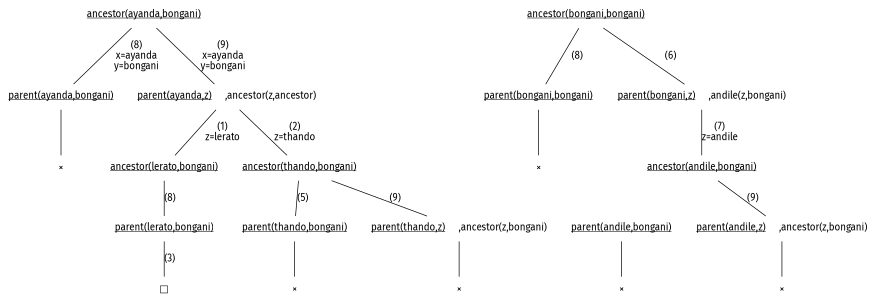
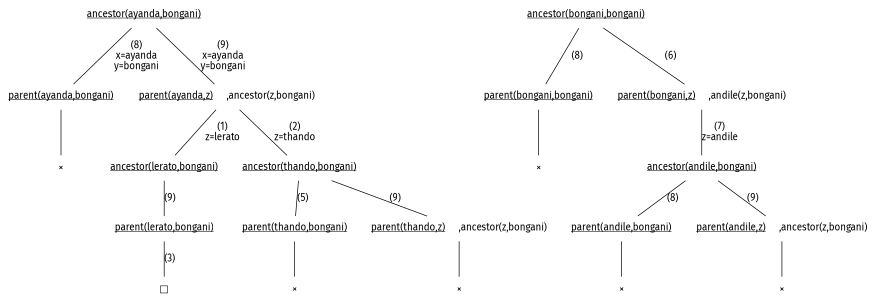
(264, 96) -> (264, 96)
(170, 198) -> (170, 198)
none -> (662, 198)
